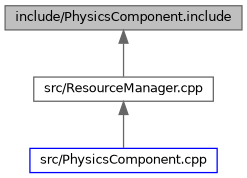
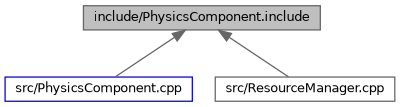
(124, 131) -> (145, 57)
